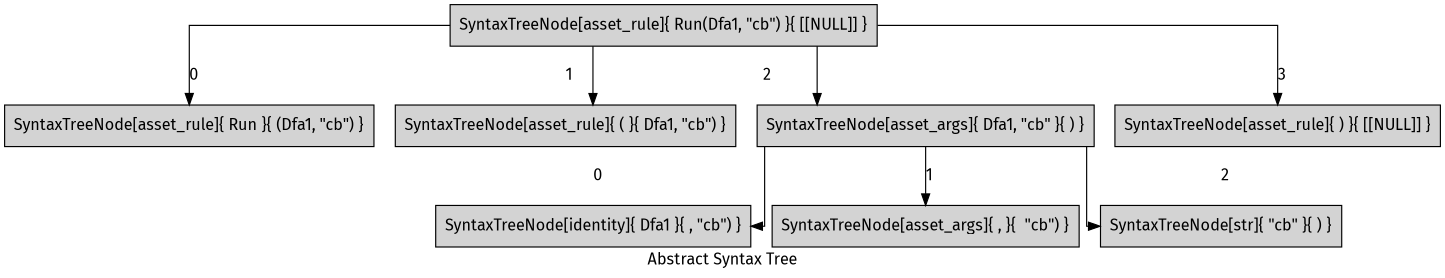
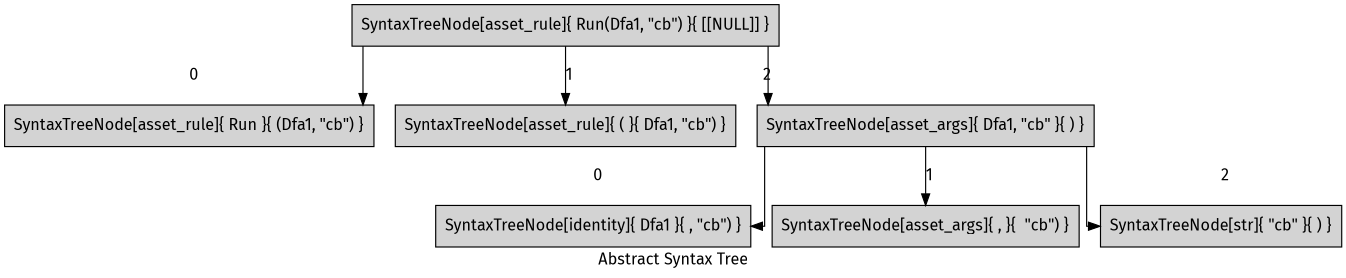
(1278, 126) -> none
